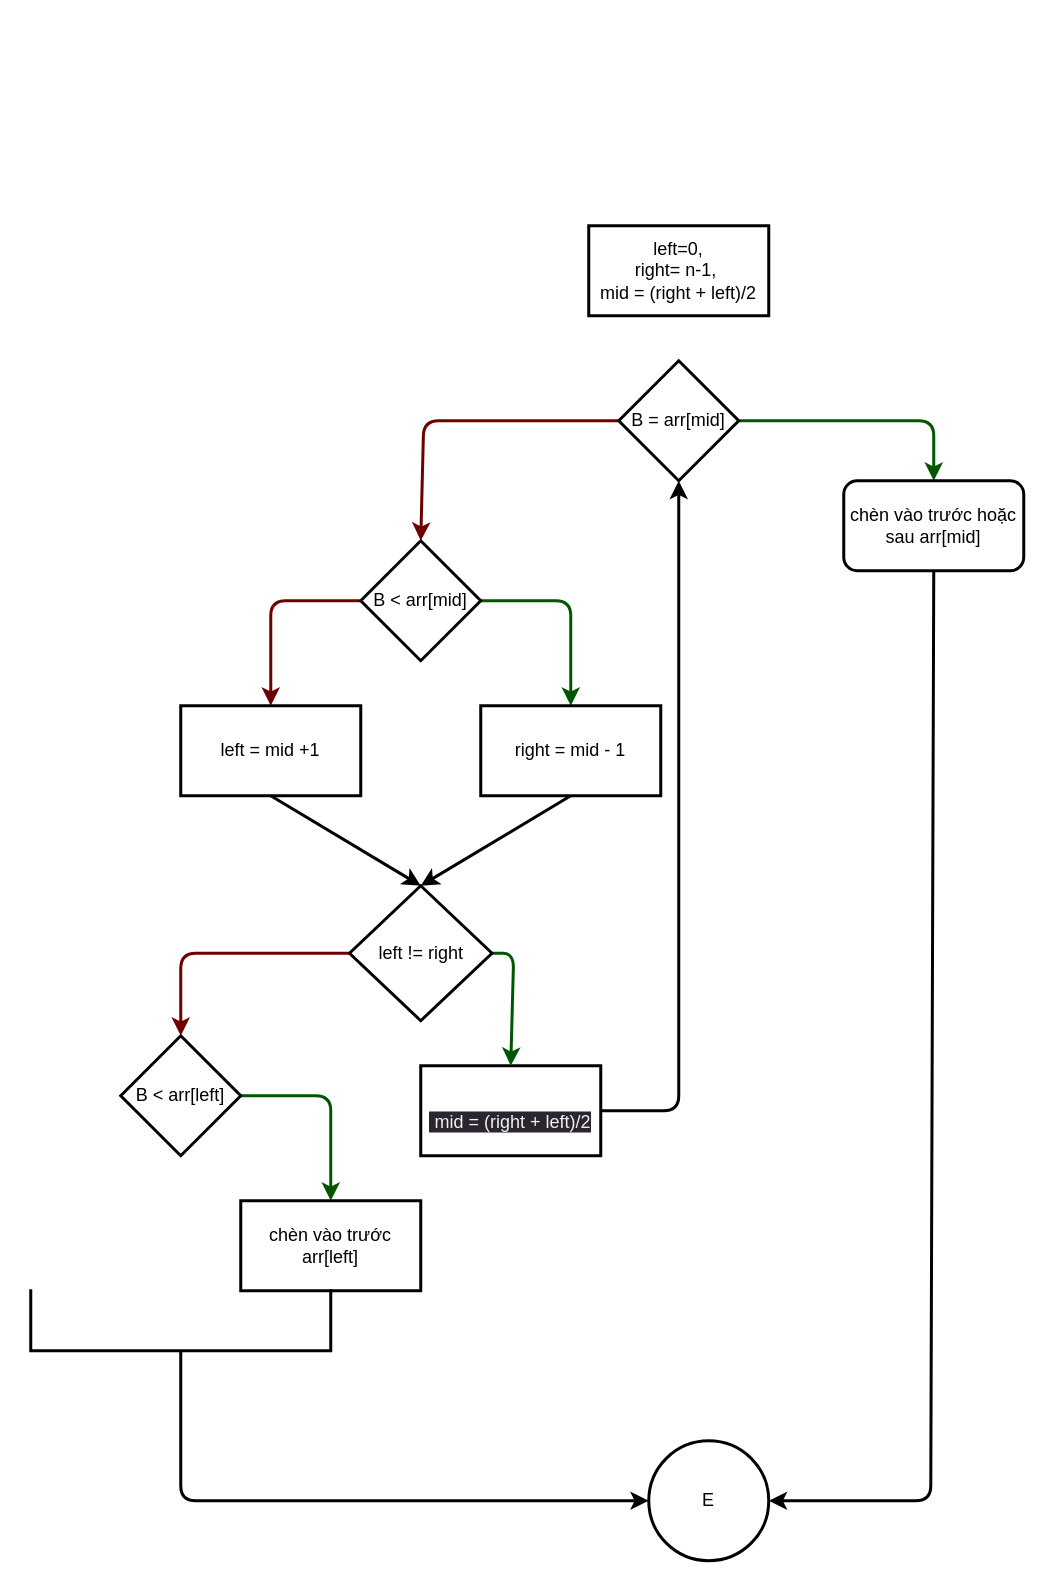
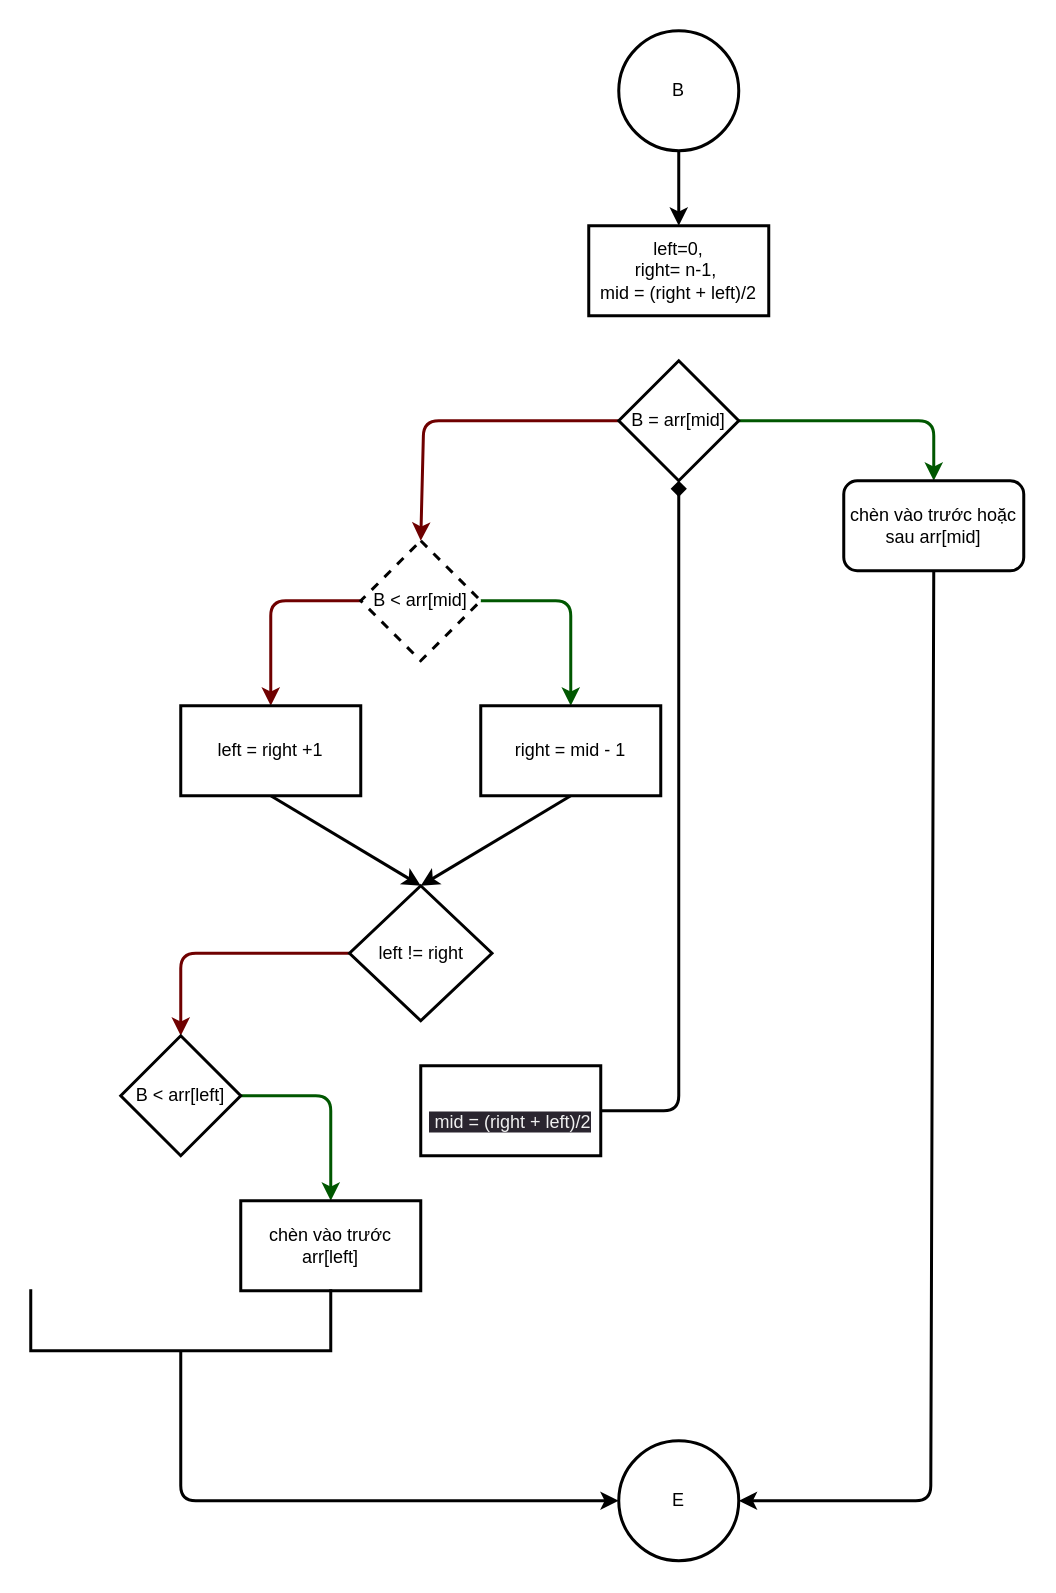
none -> (679, 91)
none -> (679, 182)
(679, 495) -> (679, 496)
(421, 601) -> (421, 601)
(271, 751) -> (271, 751)
(513, 998) -> none
(709, 1501) -> (679, 1501)
